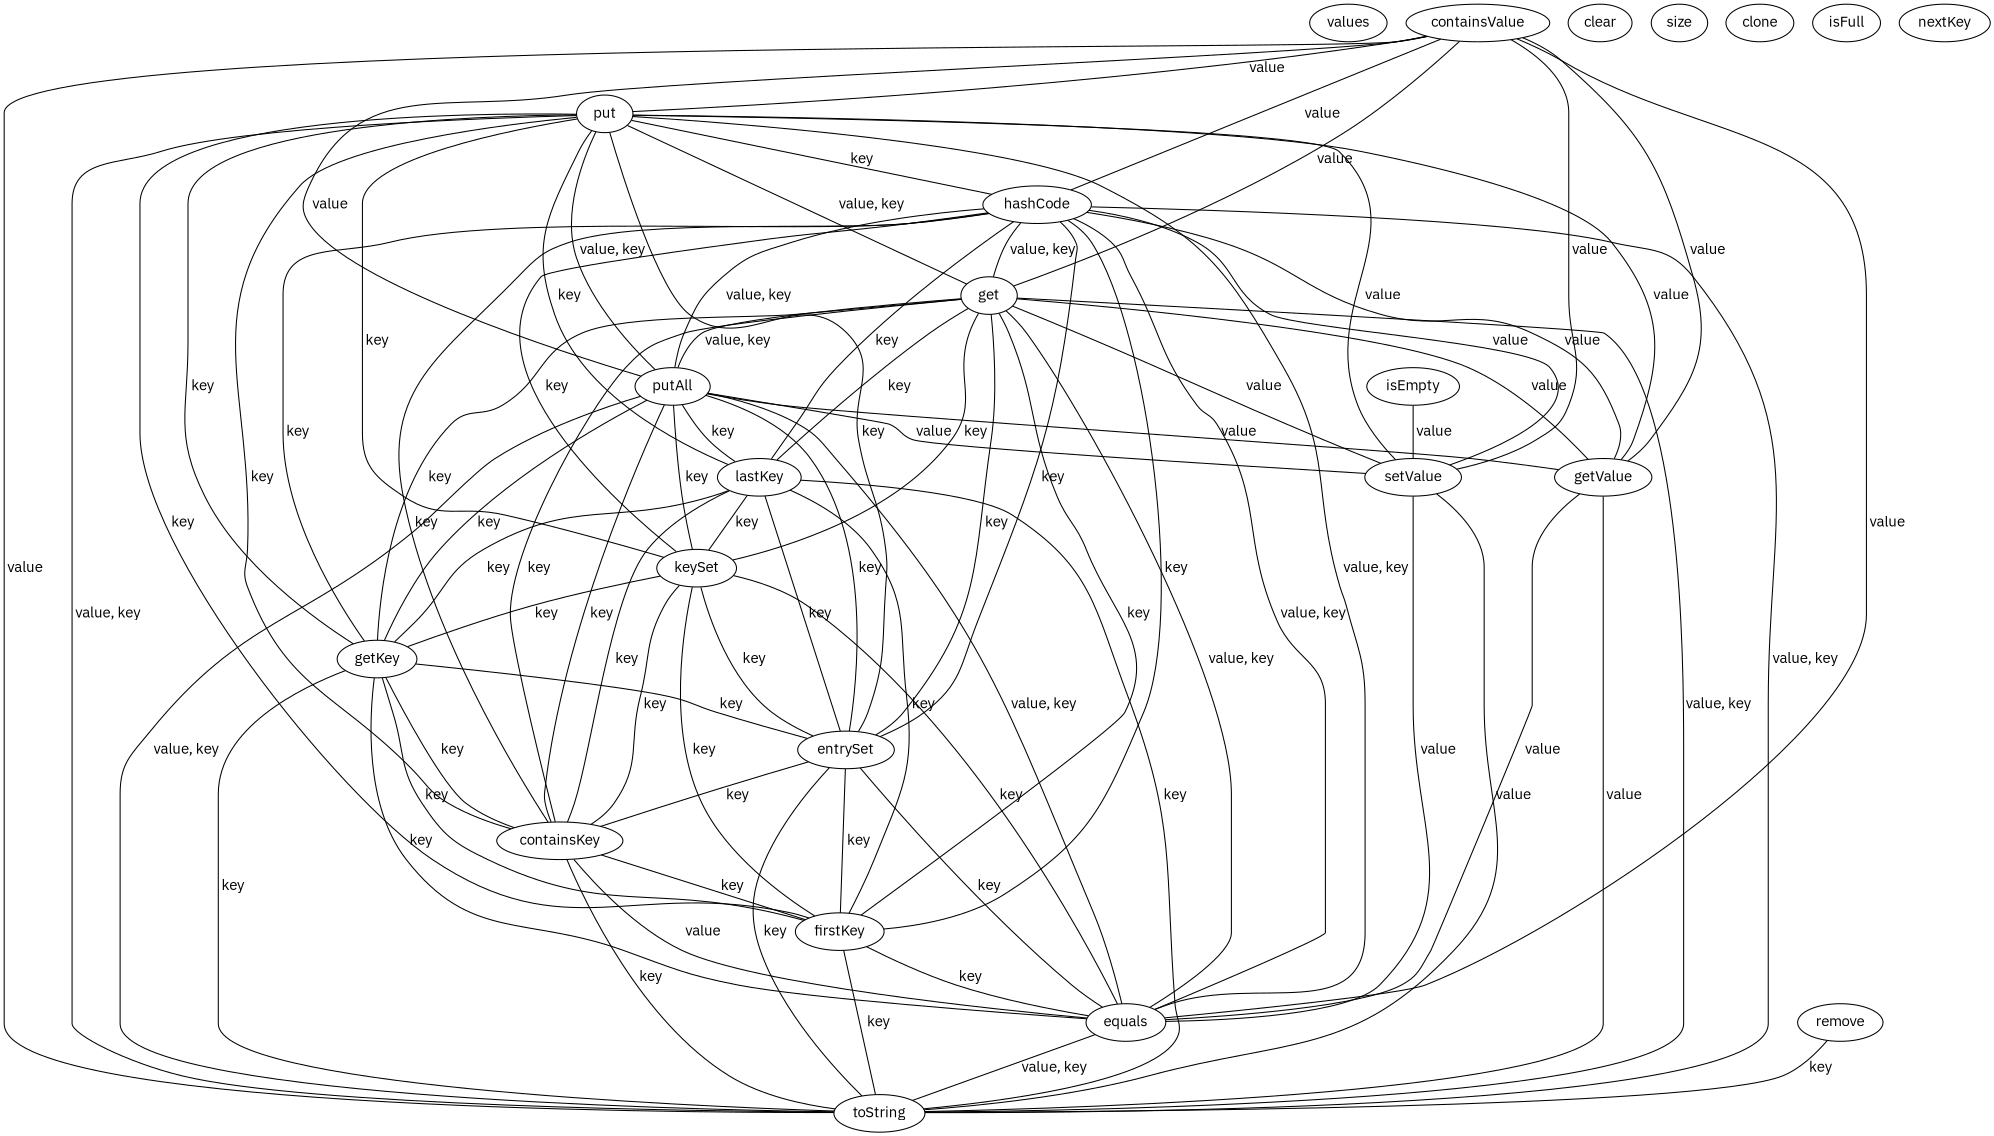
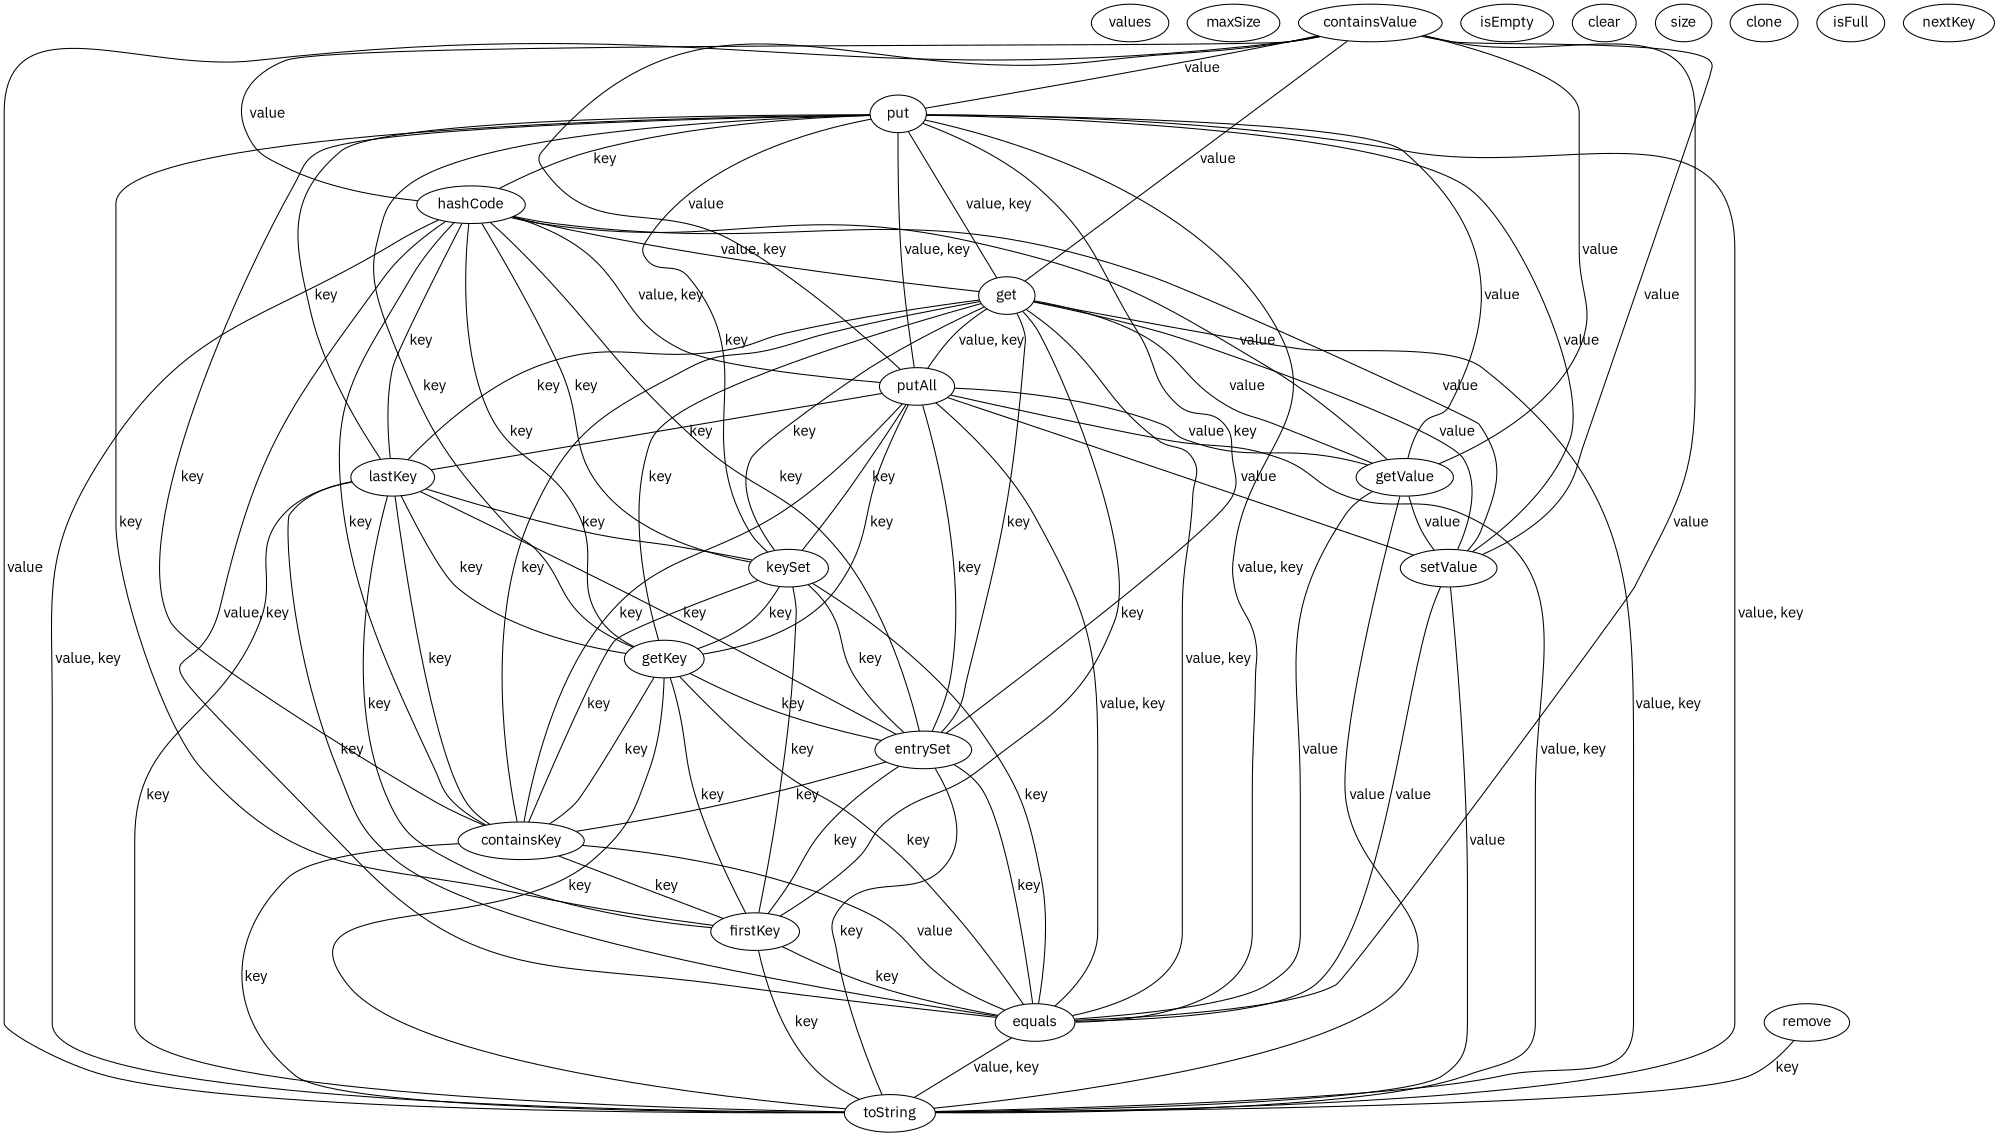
none -> (1233, 23)
(1413, 432) -> (1419, 525)
(1158, 638) -> none
none -> (452, 891)
